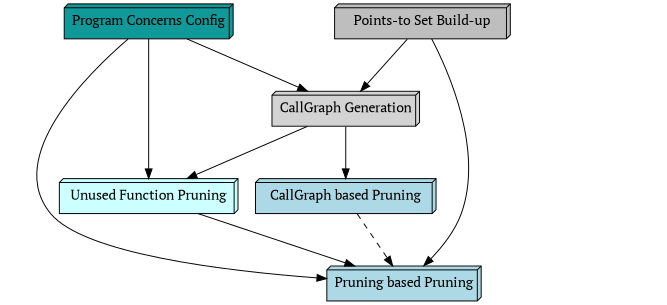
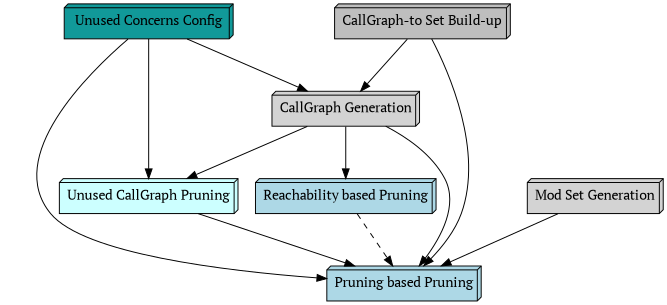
(149, 21) -> (149, 21)
(422, 21) -> (422, 21)
none -> (446, 181)
(149, 196) -> (149, 196)
(346, 196) -> (346, 196)
none -> (595, 196)
